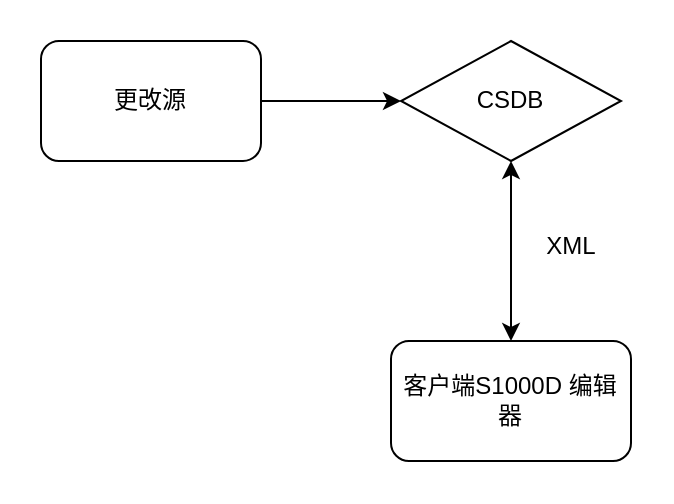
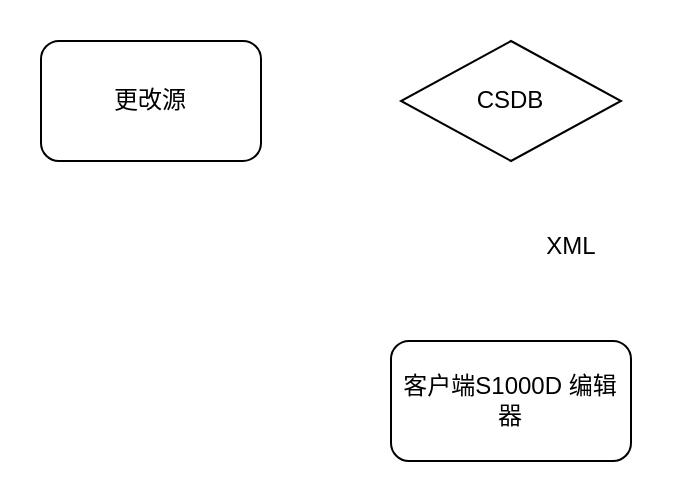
(324, 101) -> none
(511, 251) -> none
